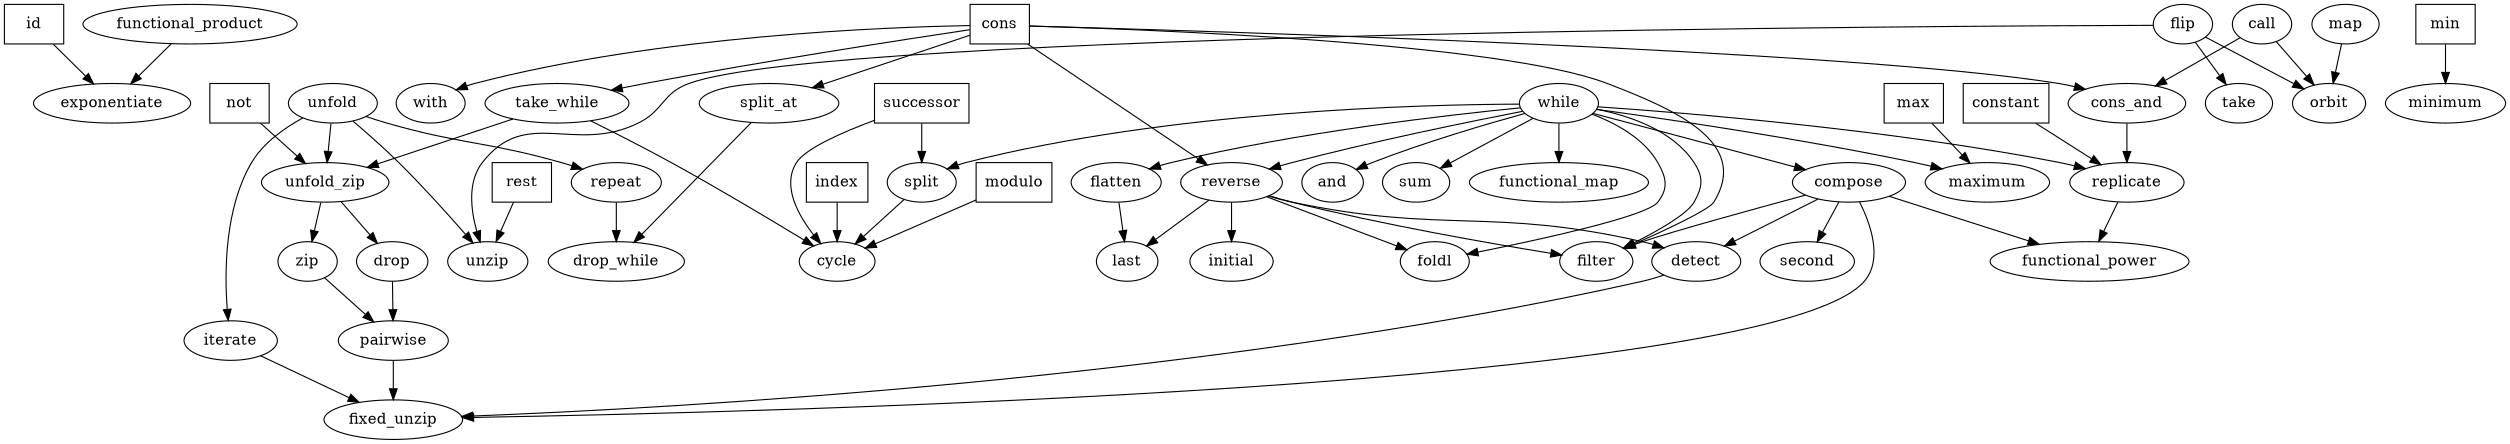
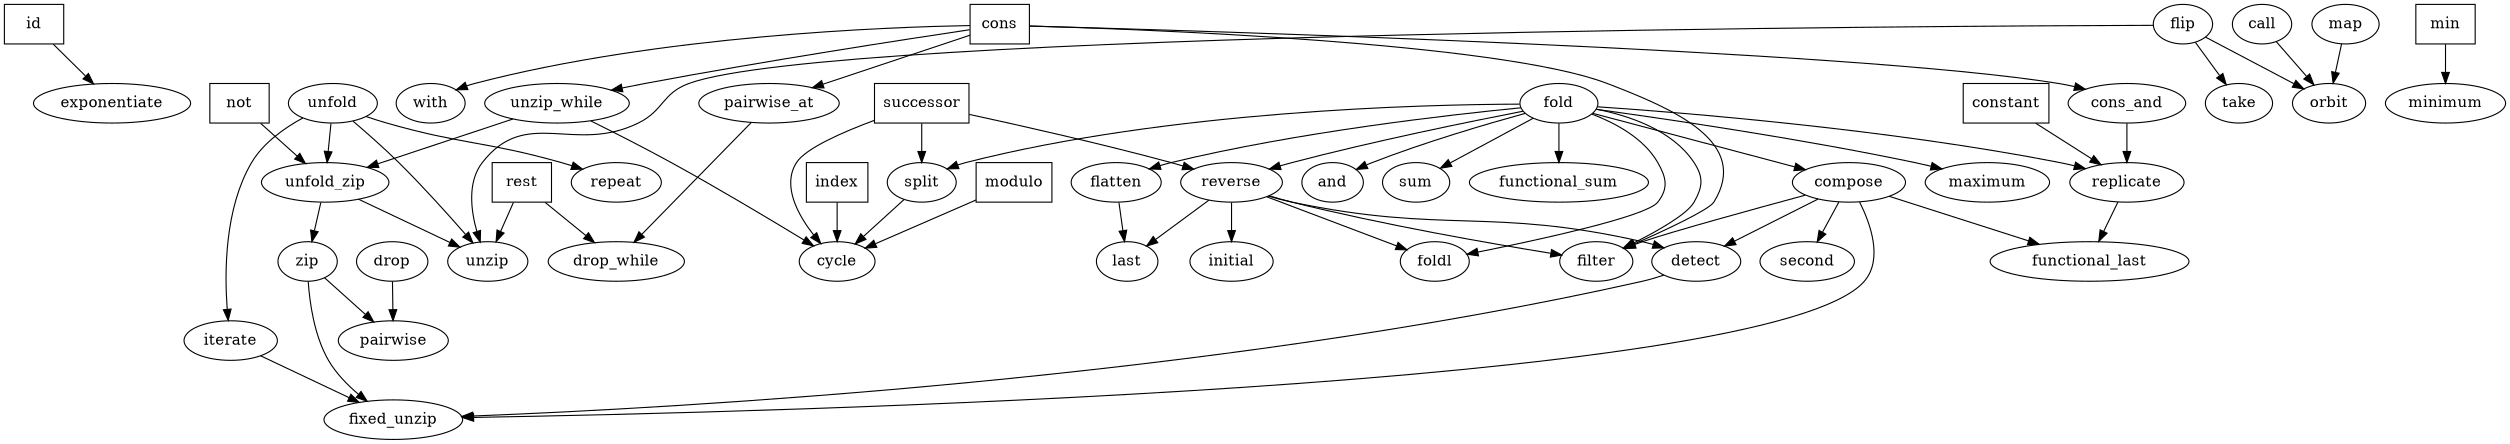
(190, 24) -> none
(2199, 61) -> none
(1113, 101) -> (1060, 135)
(557, 103) -> (557, 103)
(769, 103) -> (769, 103)
(1559, 103) -> (1559, 103)
(1914, 103) -> none
(1559, 182) -> (1559, 182)
(616, 217) -> (565, 219)
(356, 218) -> (404, 221)
(2090, 261) -> (2090, 261)
(393, 375) -> (321, 344)
